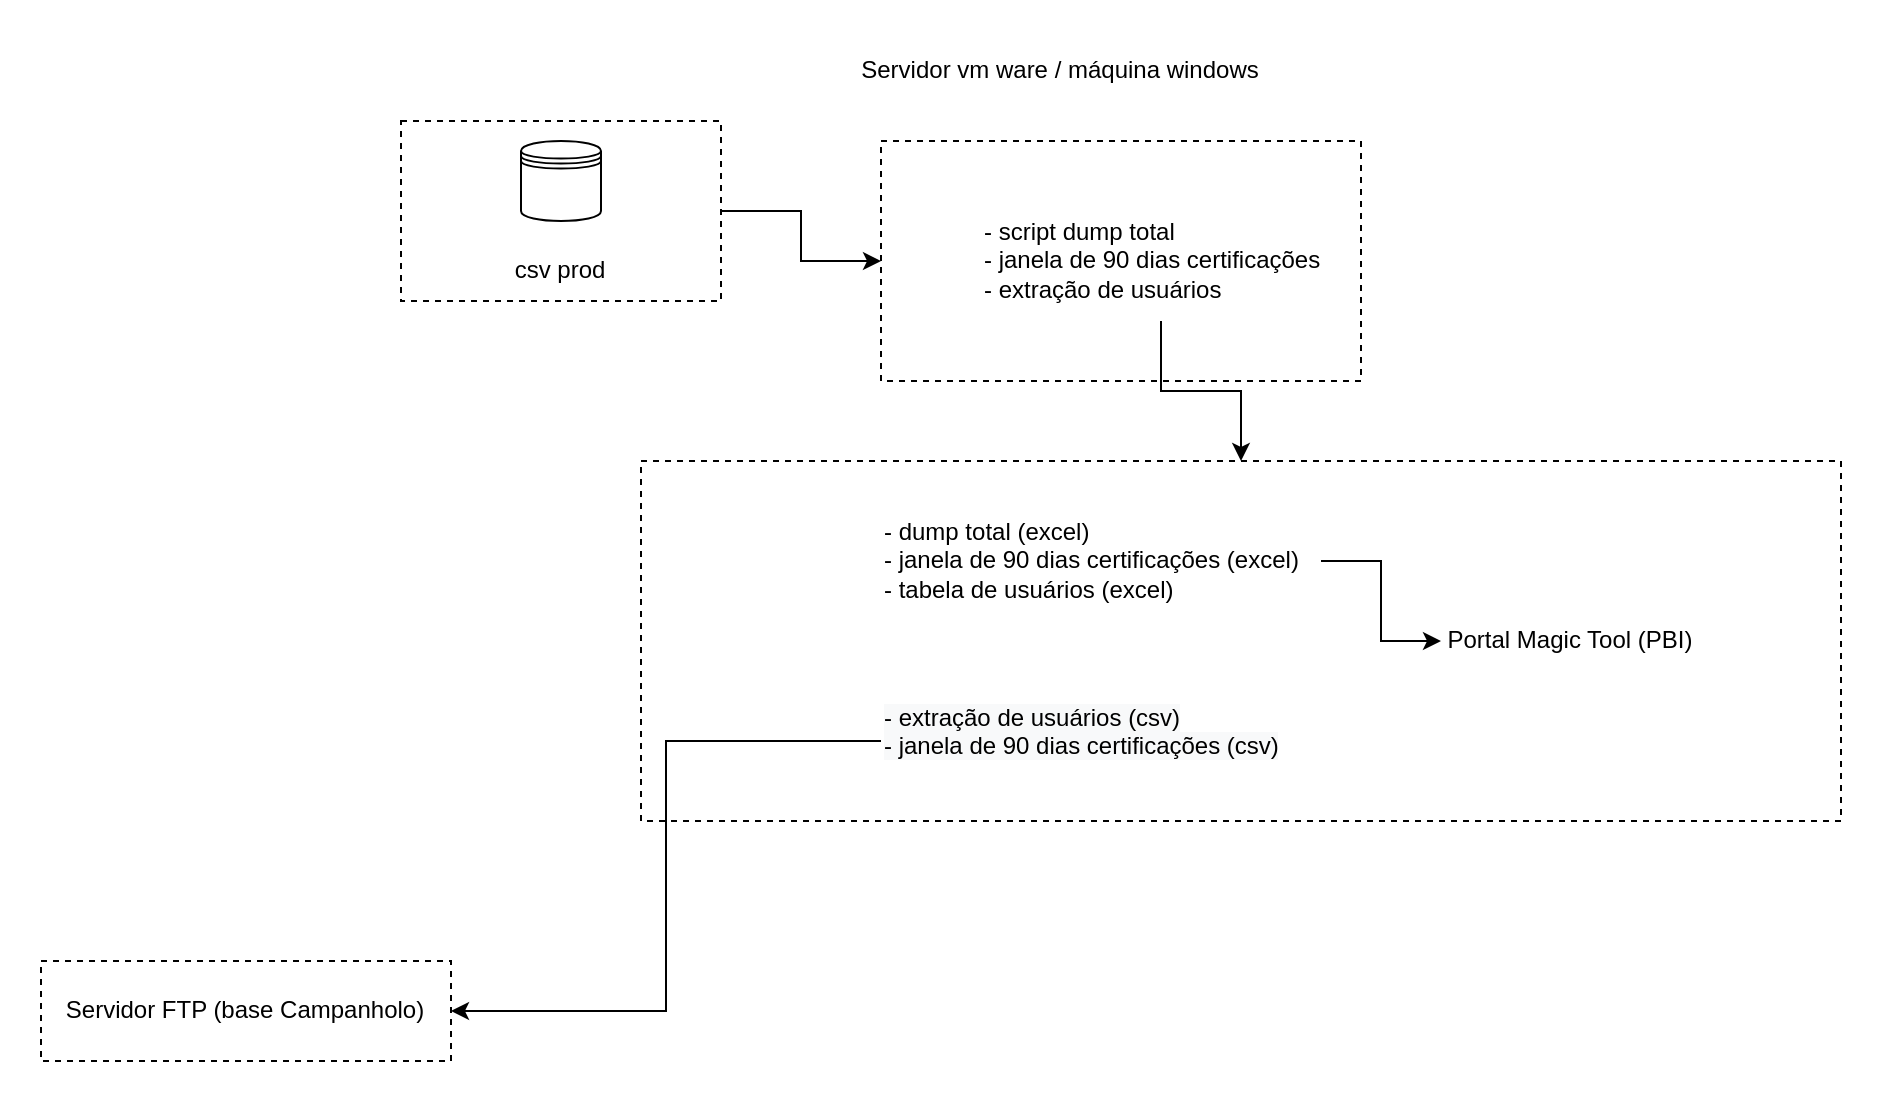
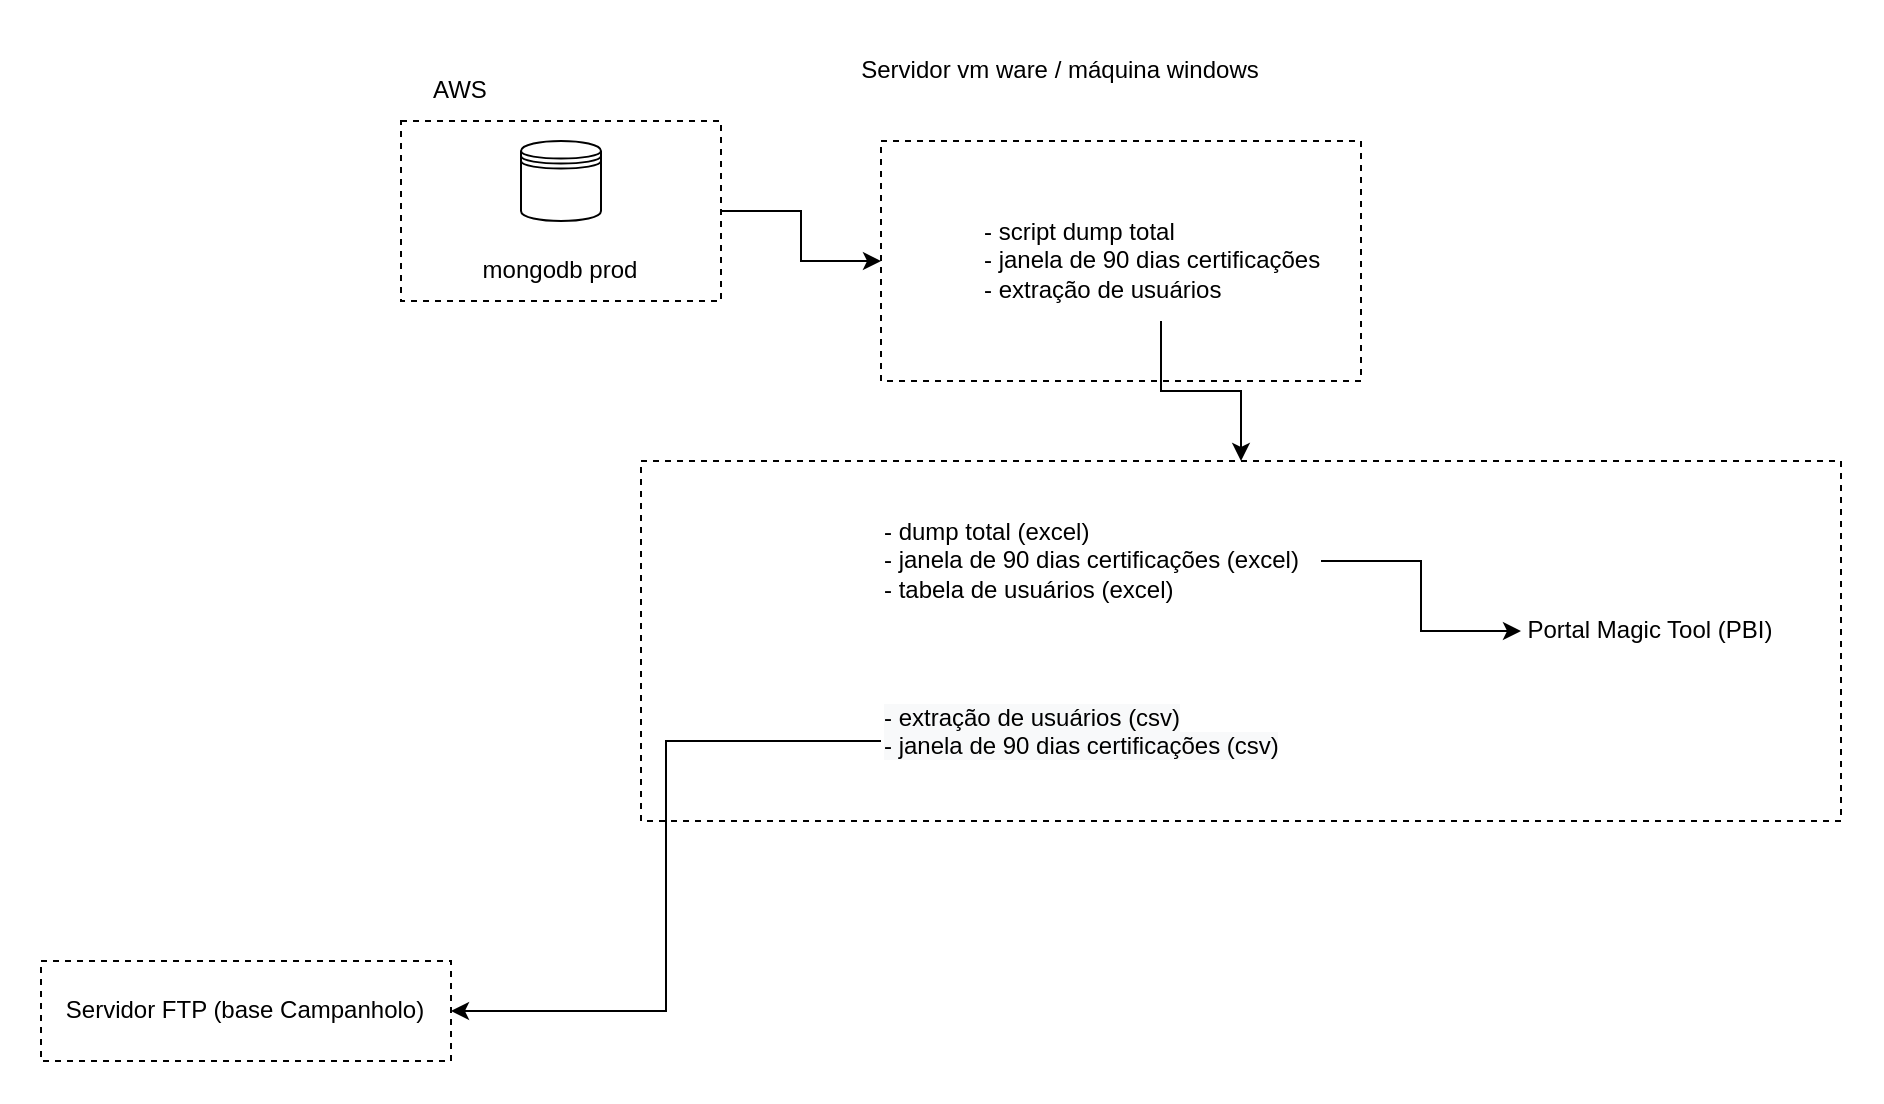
none -> (461, 91)
(561, 271) -> (561, 271)
(1571, 641) -> (1651, 631)
